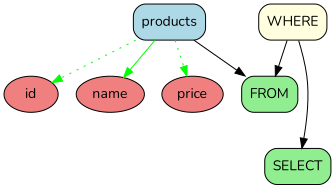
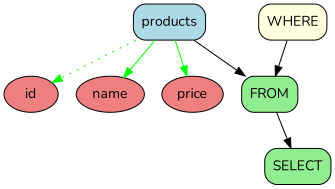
(179, 53) -> (179, 53)
(308, 89) -> (282, 126)
